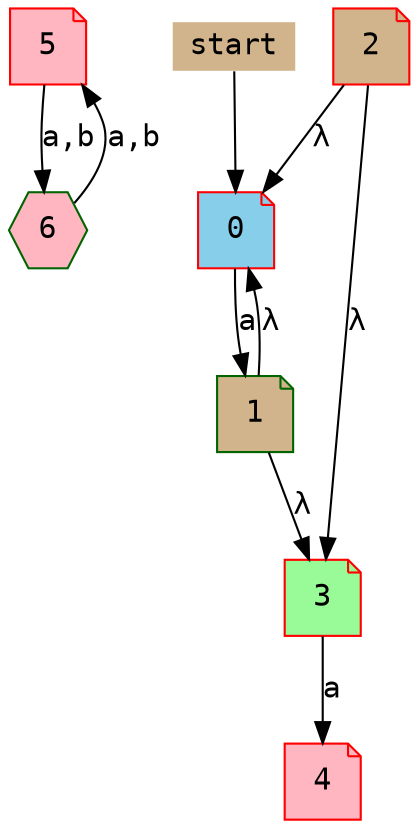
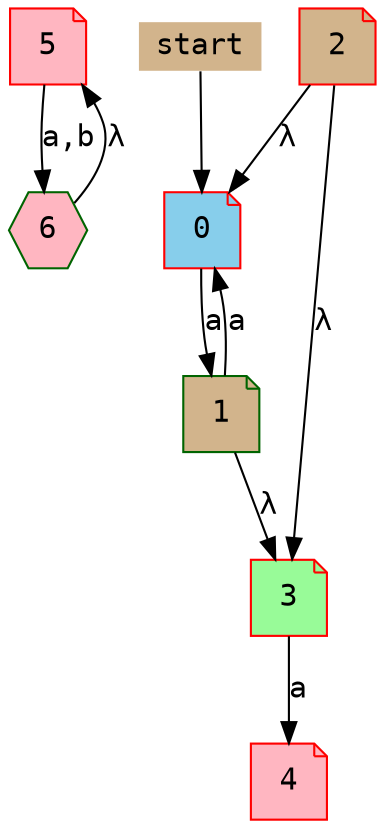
(134, 138) -> (117, 138)
(271, 322) -> (237, 322)
